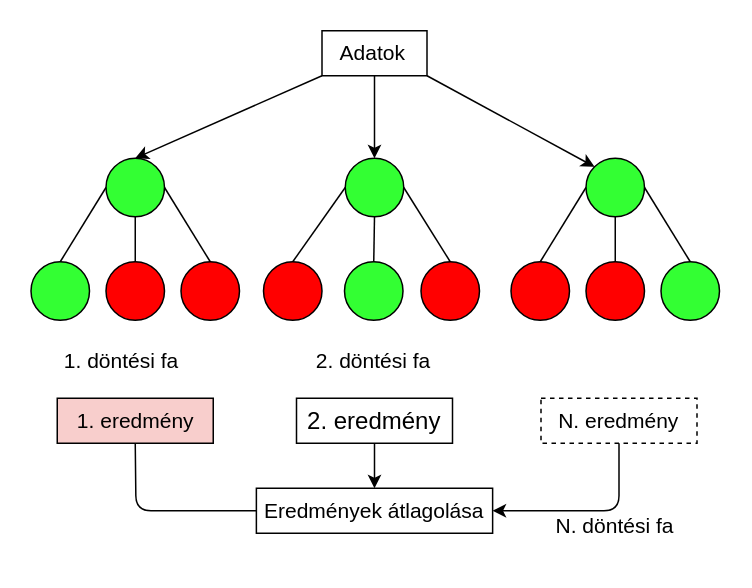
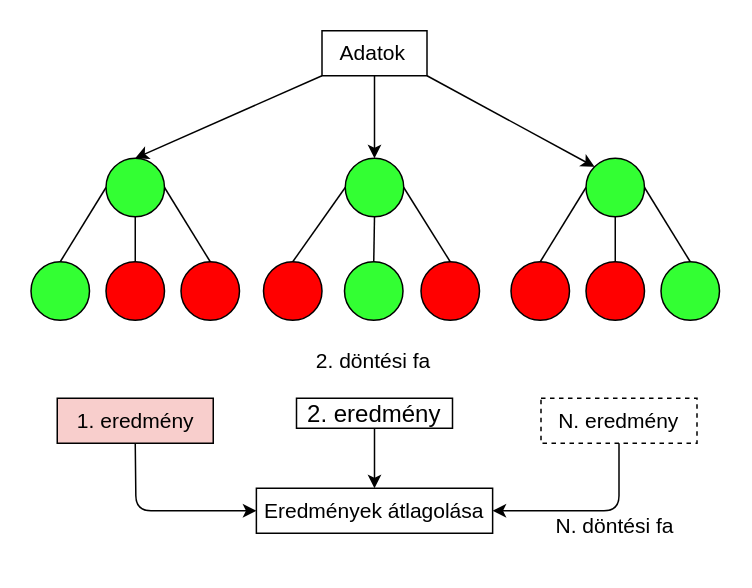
(122, 361) -> none
(374, 421) -> (374, 413)
(249, 511) -> (245, 511)
